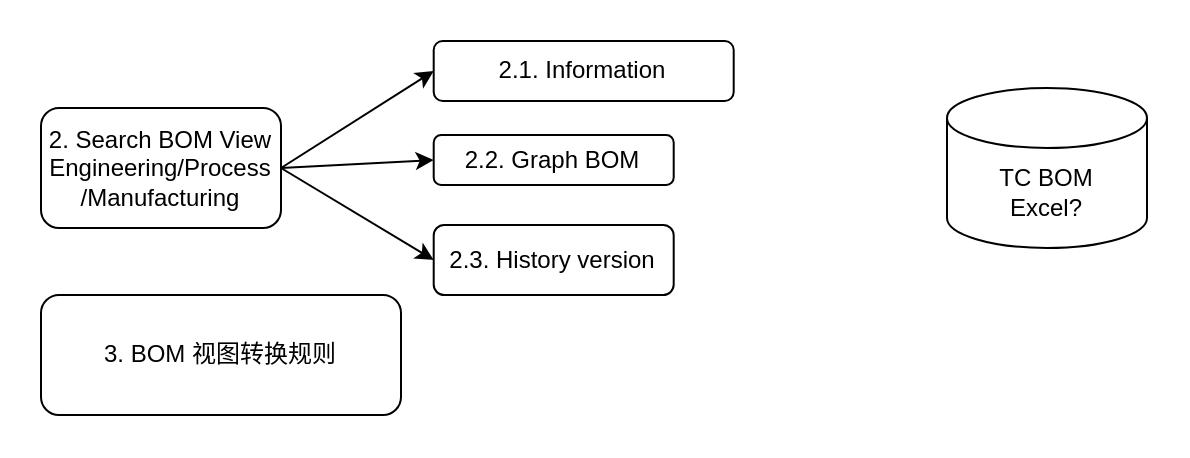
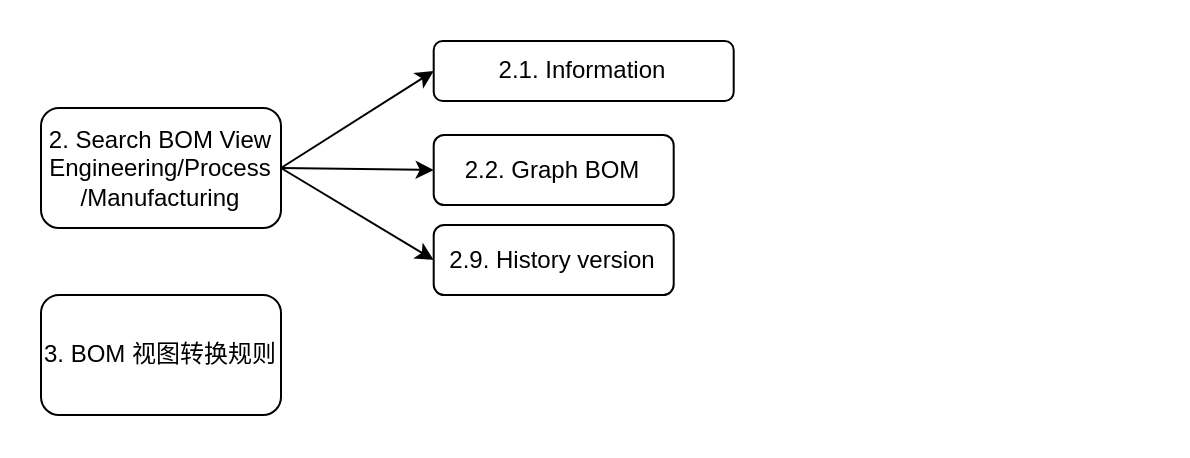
(554, 160) -> (554, 170)
(1047, 168) -> none
(553, 261) -> (553, 261)
(221, 355) -> (161, 355)
